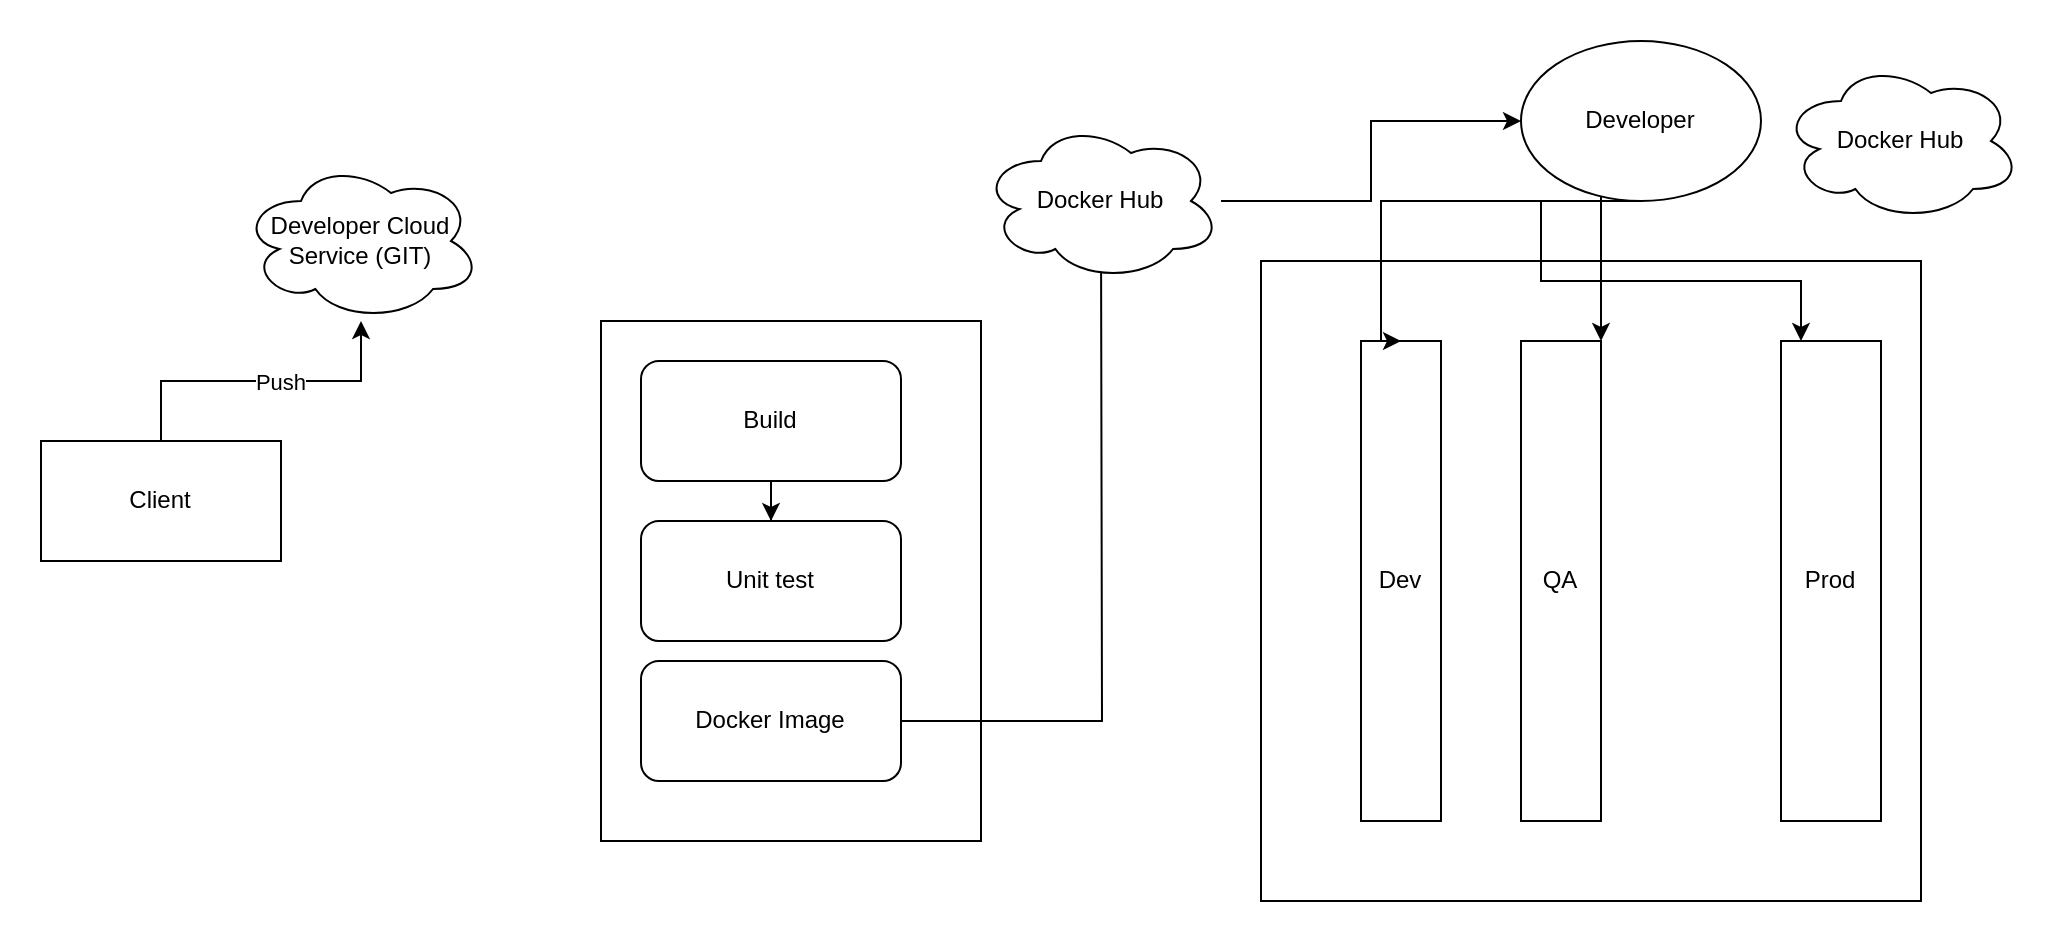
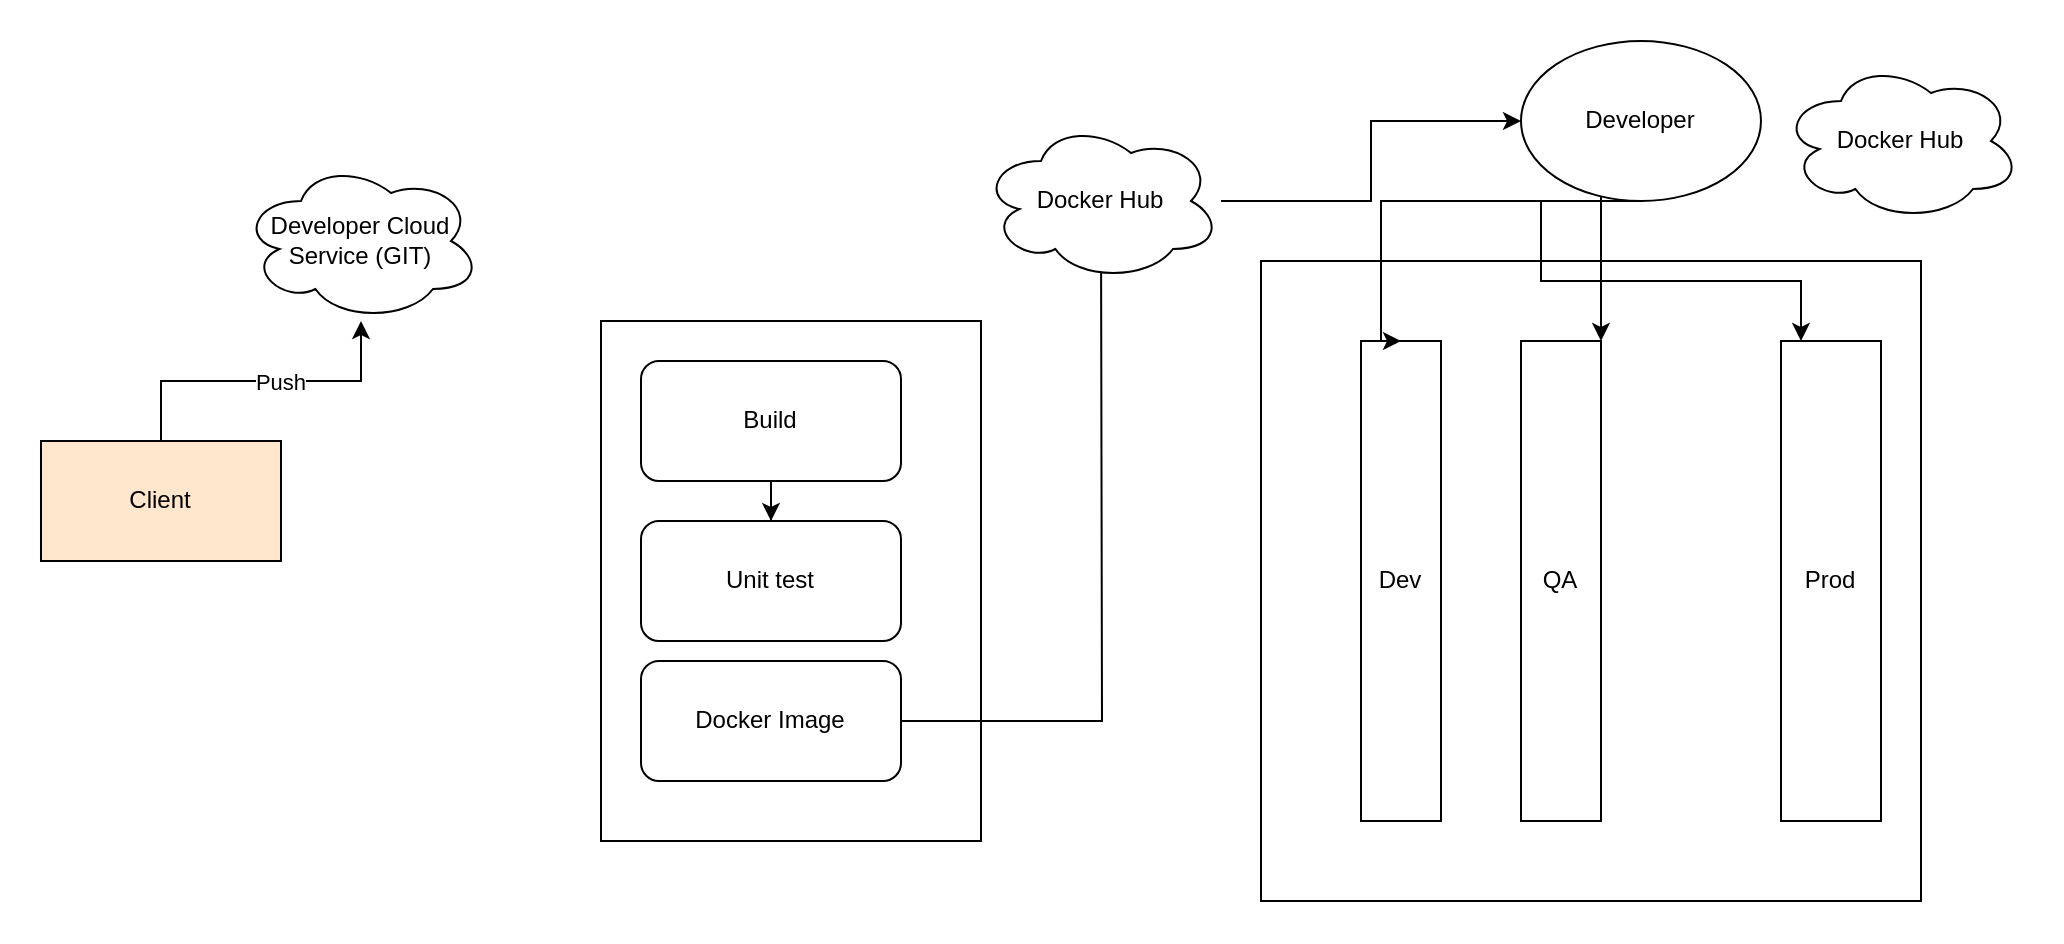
(161, 501) -> (161, 501)
